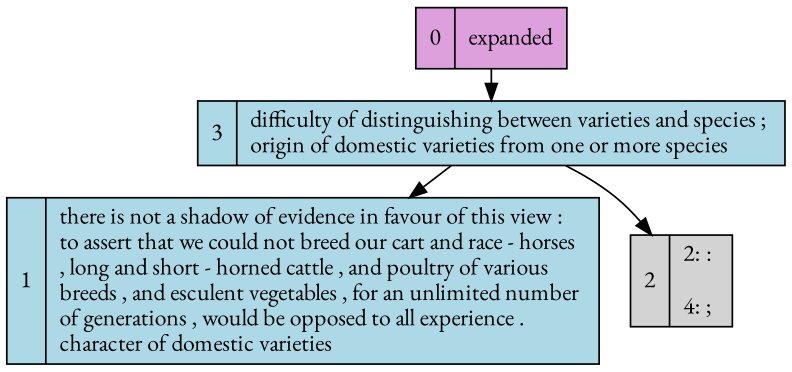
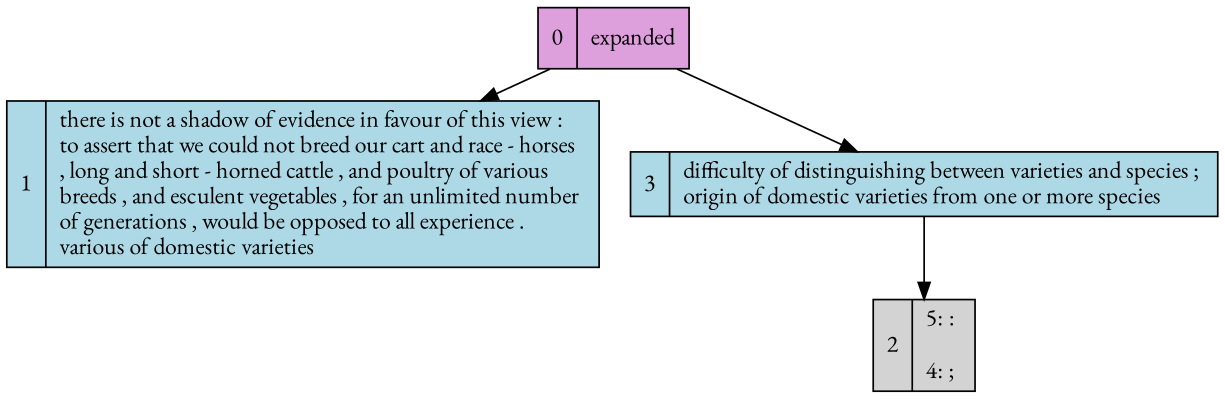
(437, 176) -> (523, 81)
(701, 254) -> (944, 318)
(199, 344) -> (190, 247)
